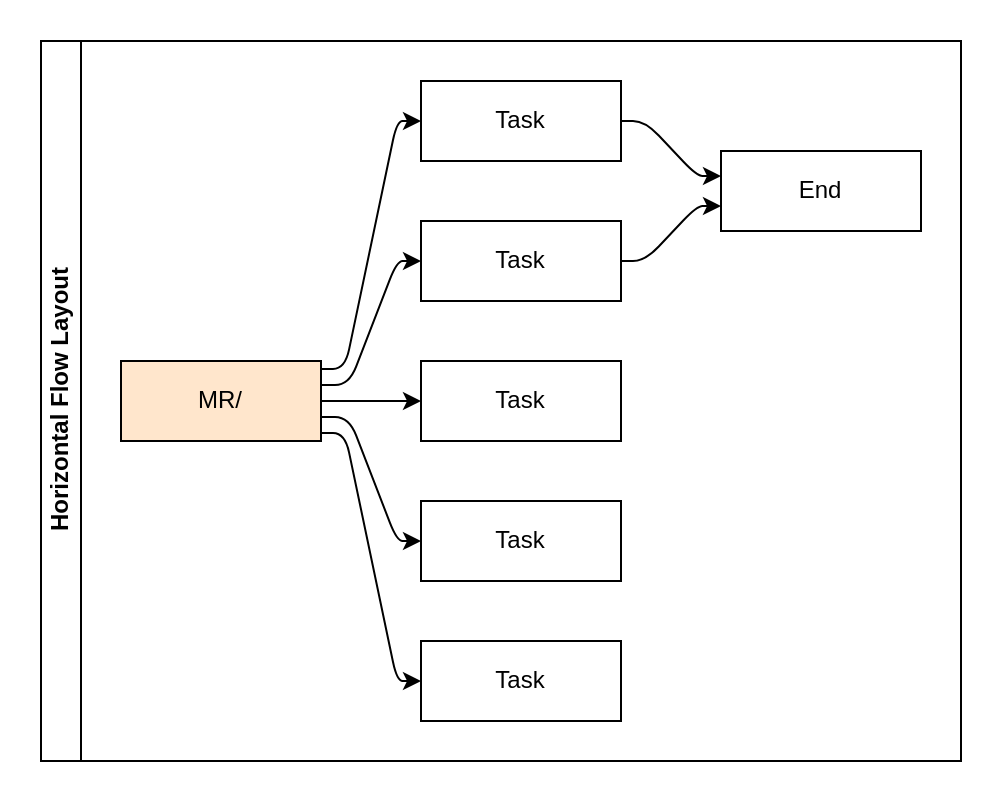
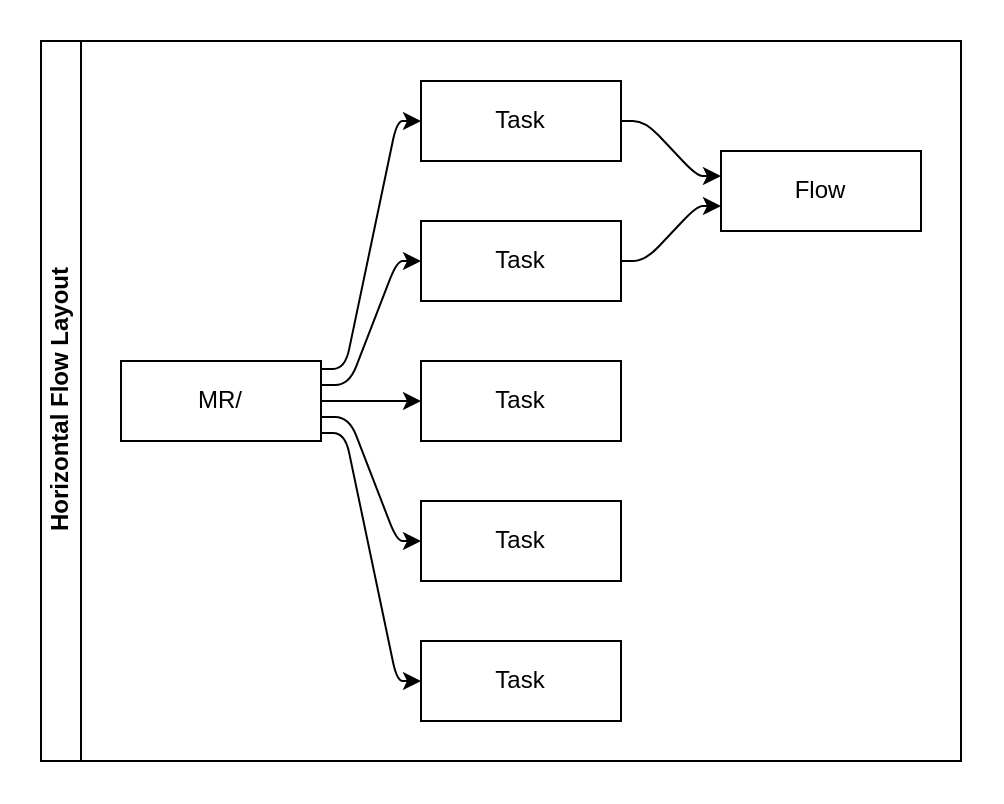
(821, 191) -> (821, 191)
(221, 401) -> (221, 401)
